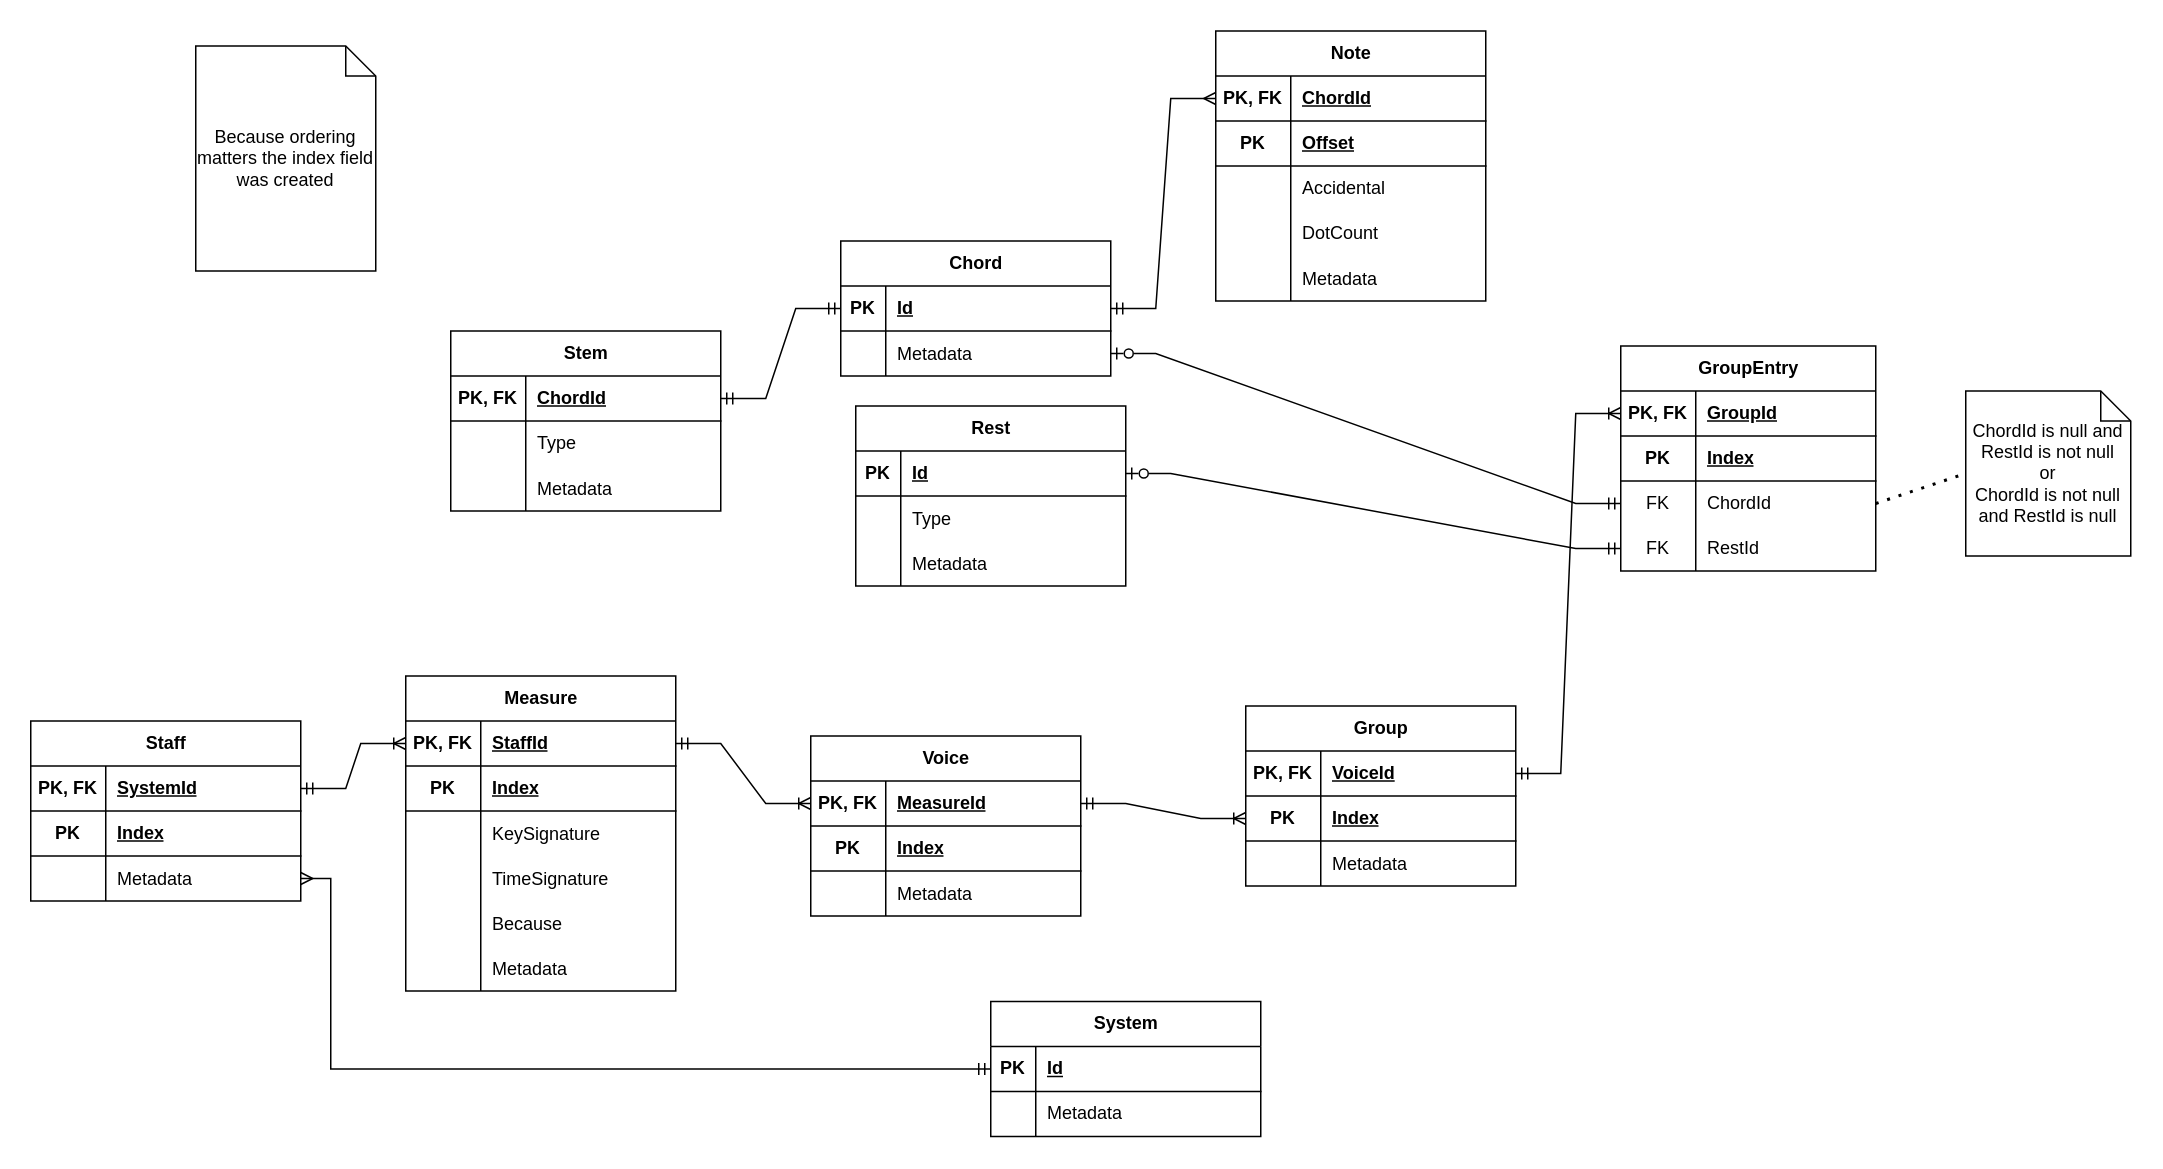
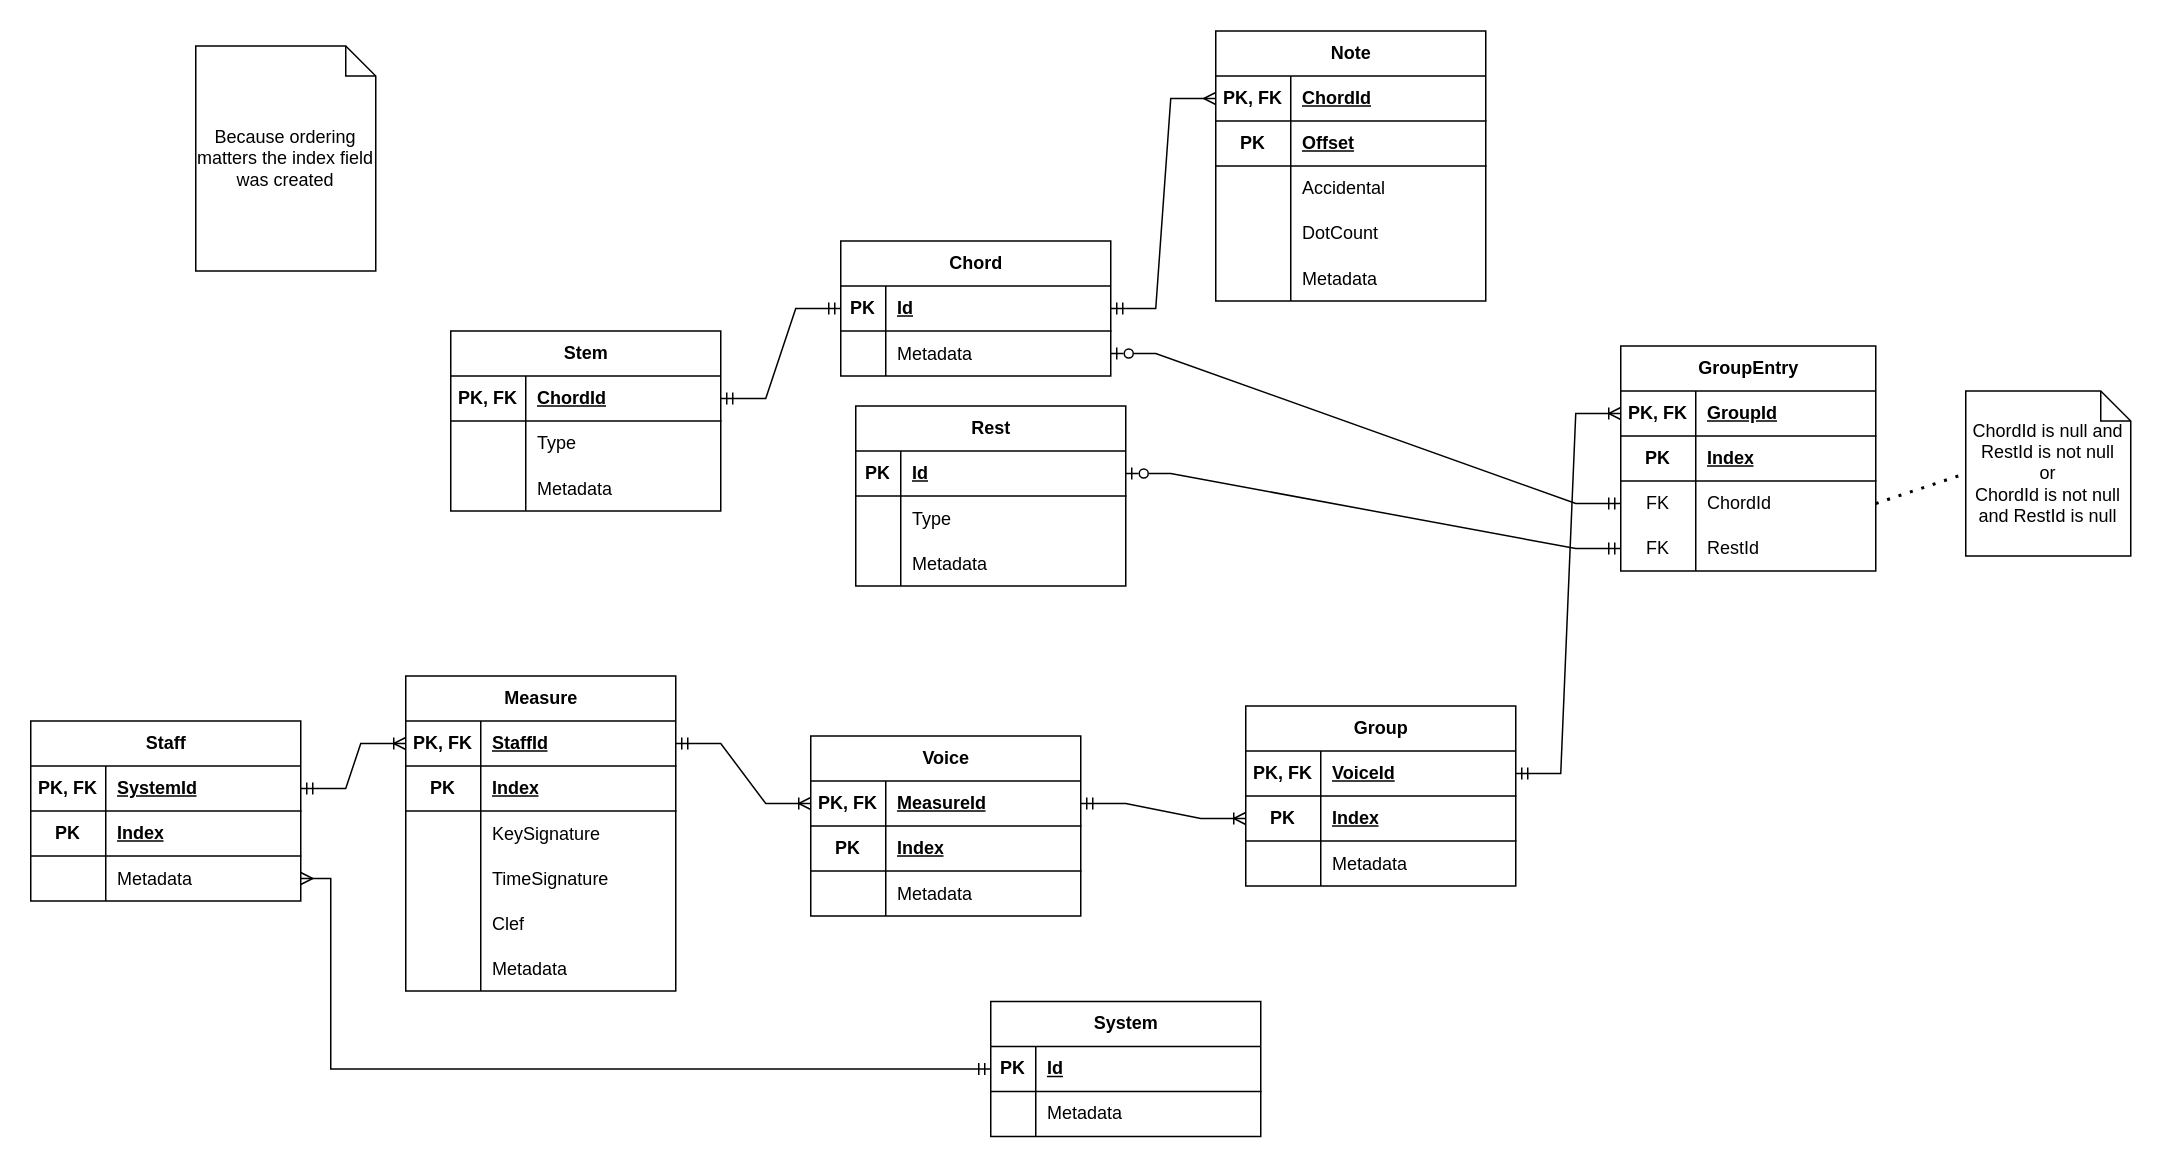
(527, 924) -> (510, 924)
